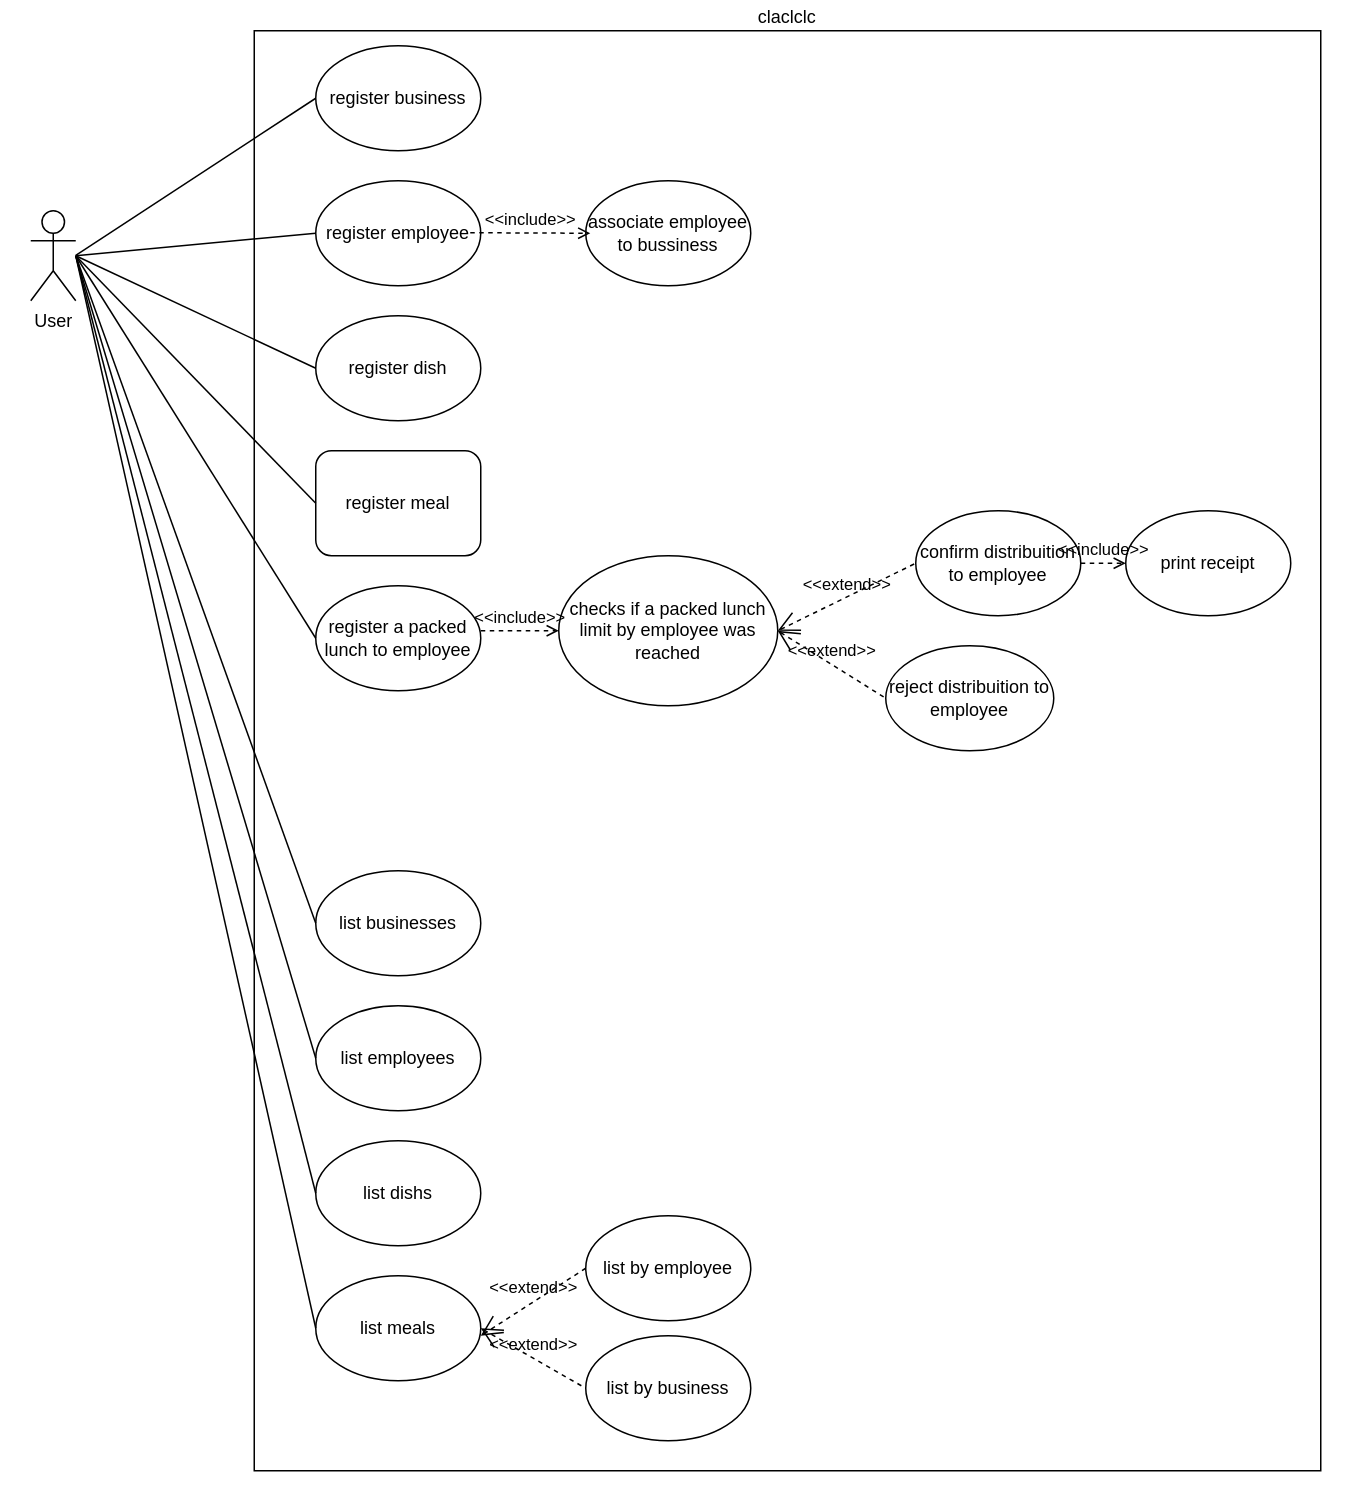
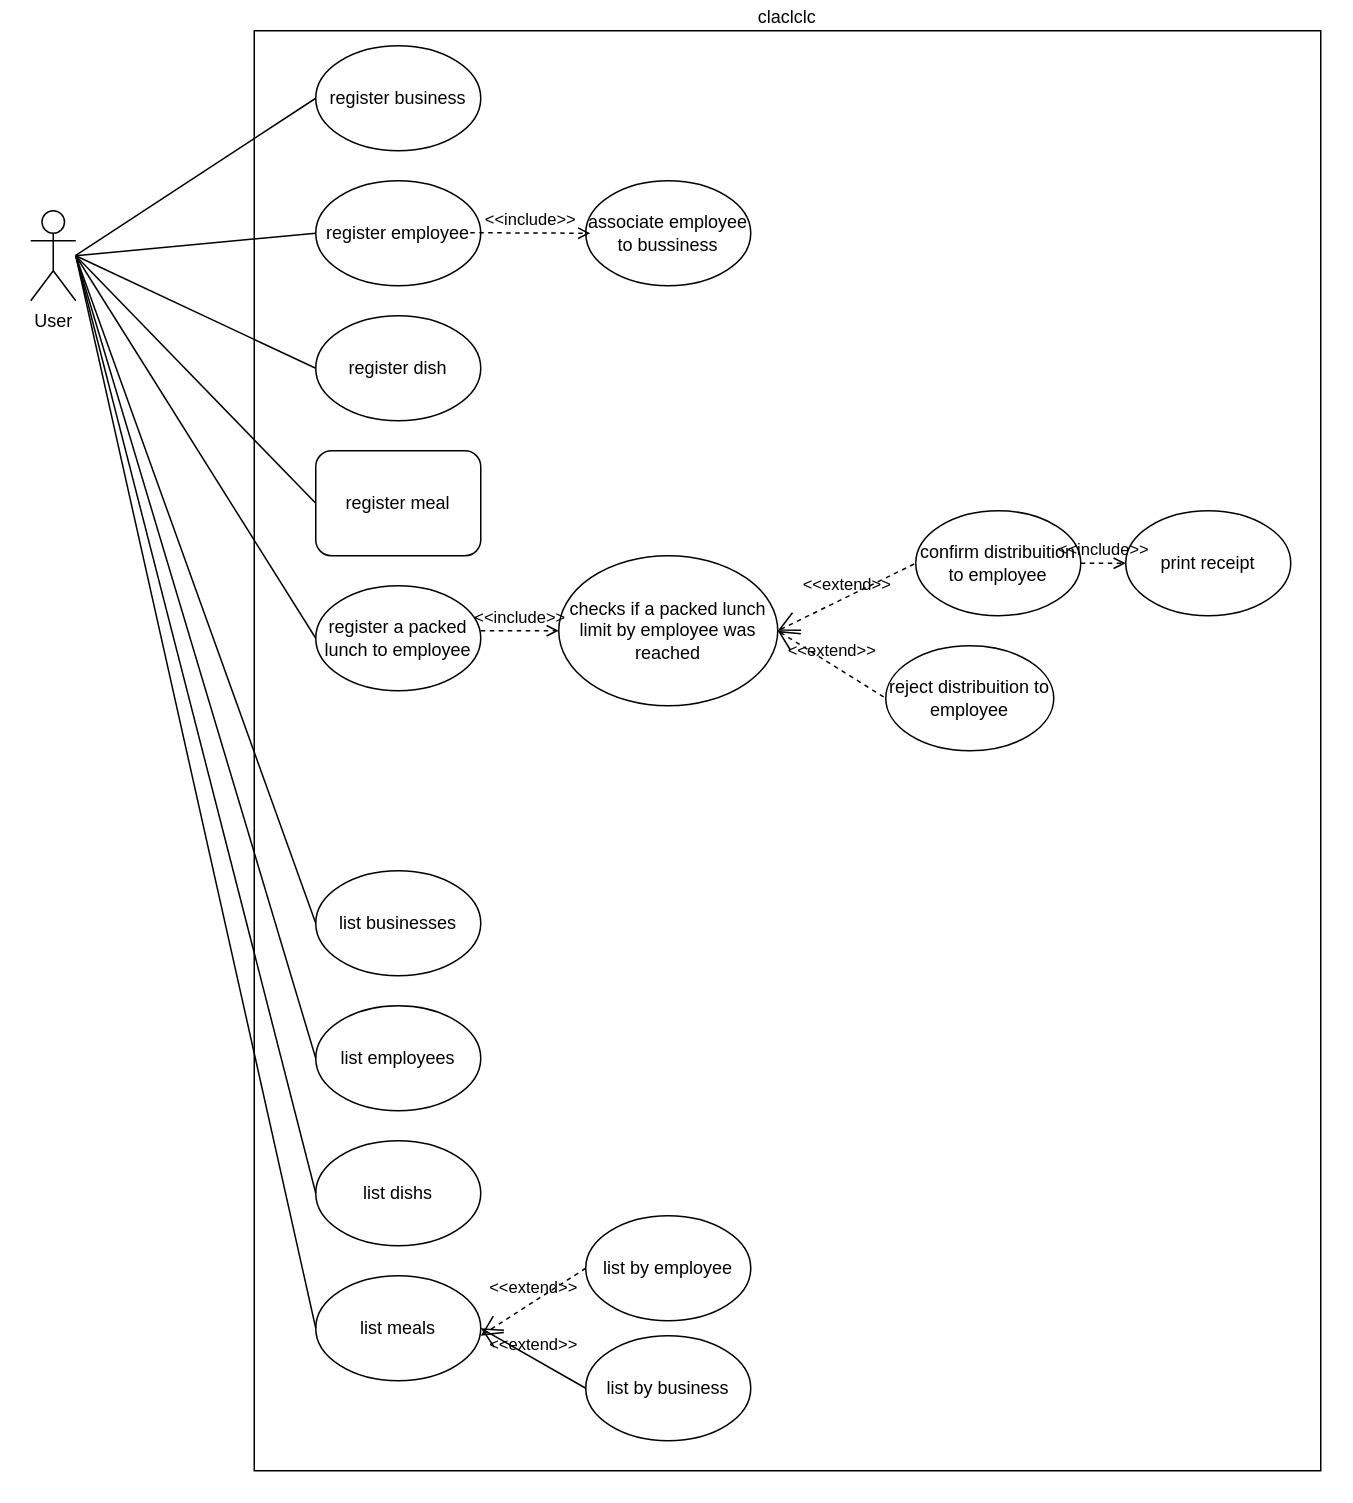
(537, 1360) -> (537, 1360)
